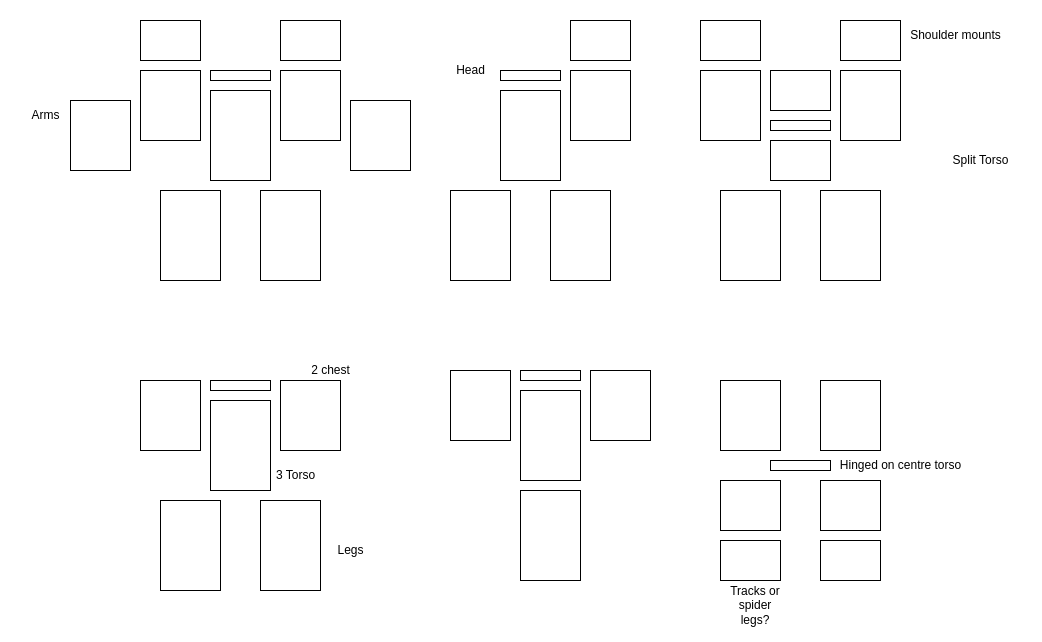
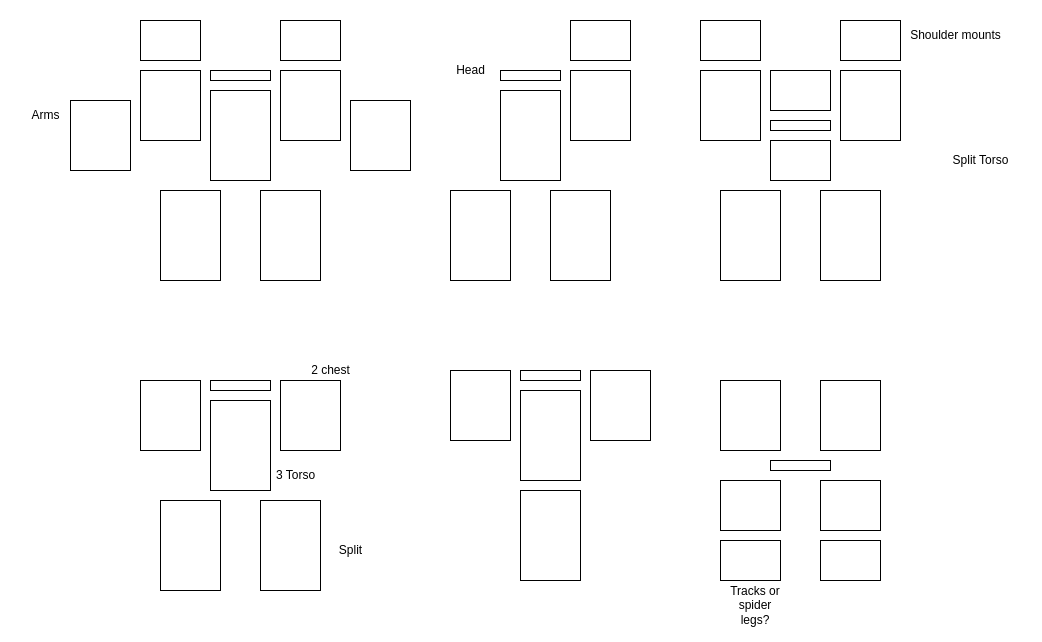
(901, 466) -> none
(351, 551) -> (351, 551)
